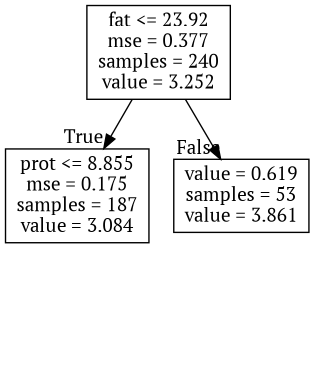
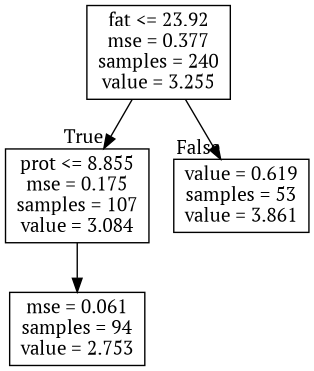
(159, 52) -> (159, 52)
(77, 196) -> (77, 196)
none -> (77, 329)
